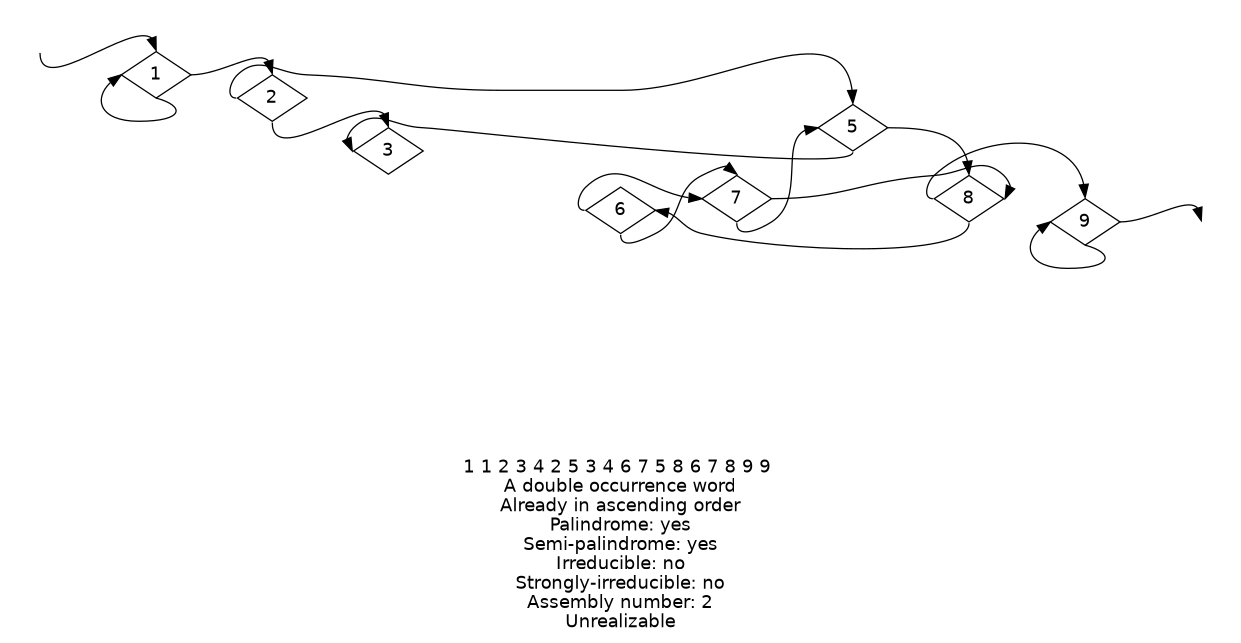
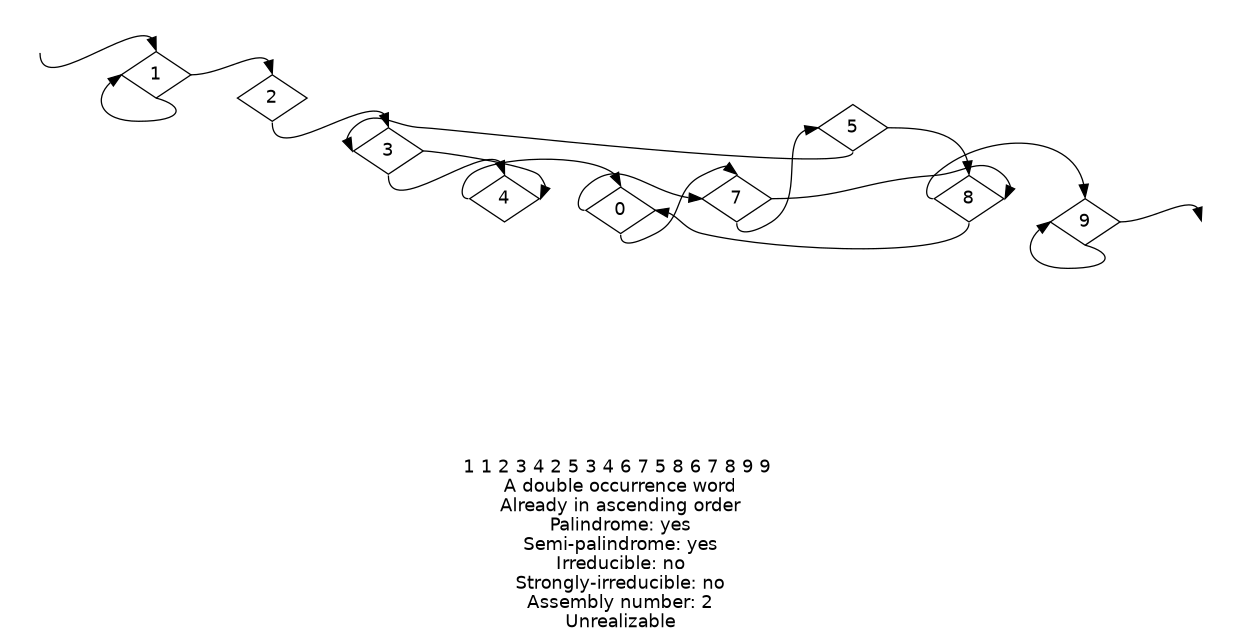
(540, 90) -> none
none -> (504, 199)
(621, 210) -> (621, 210)
